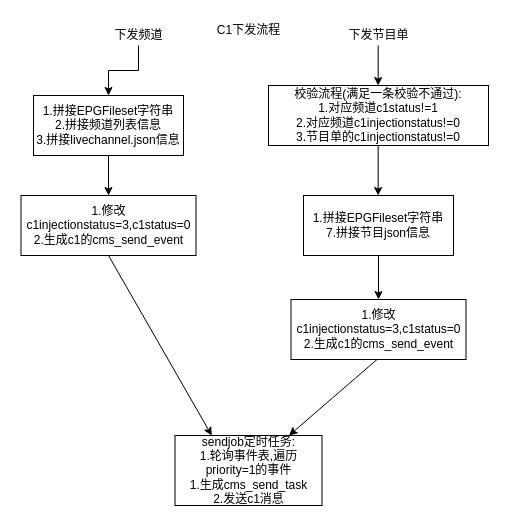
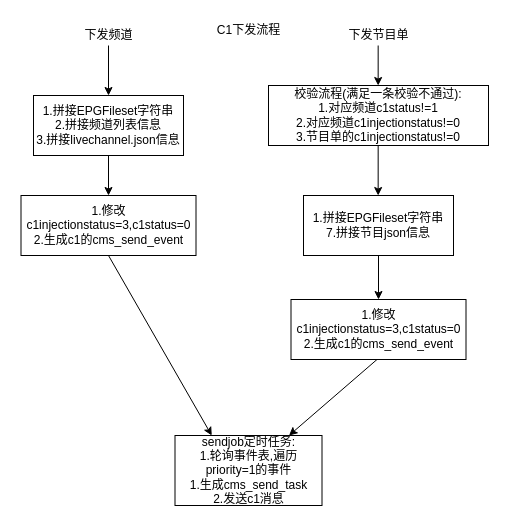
(139, 36) -> (109, 36)
